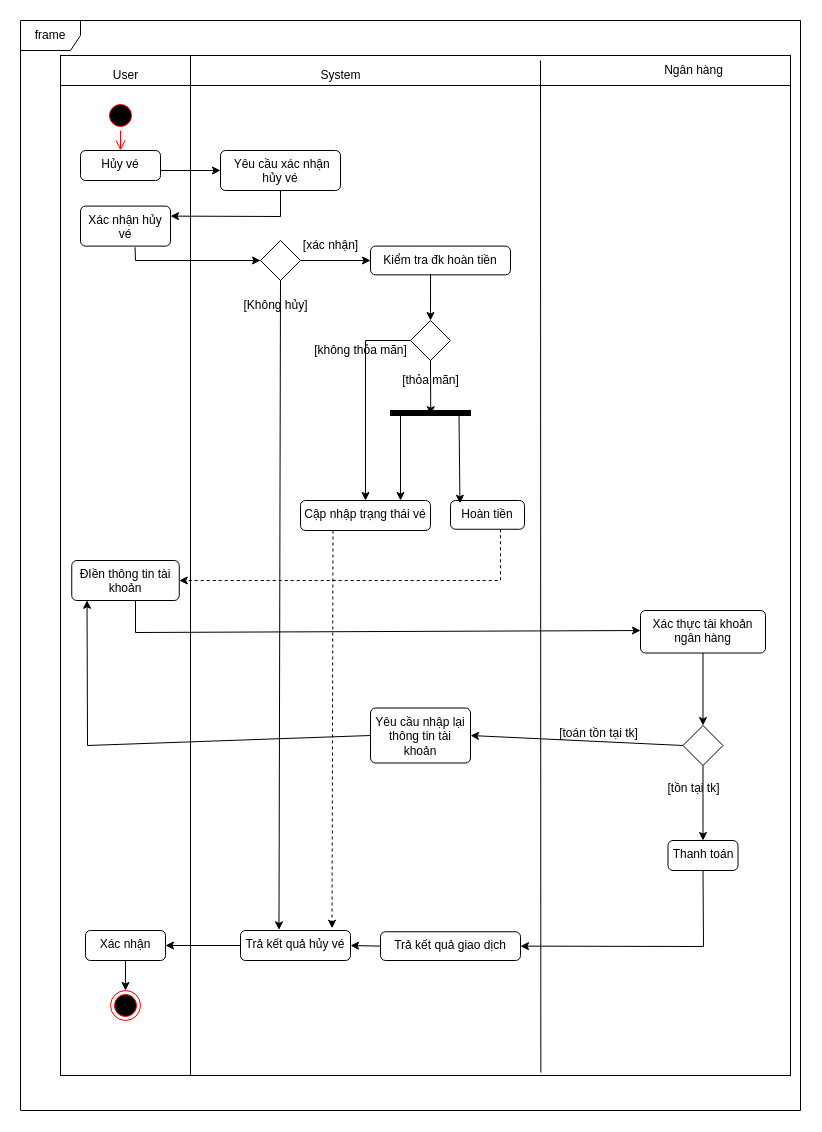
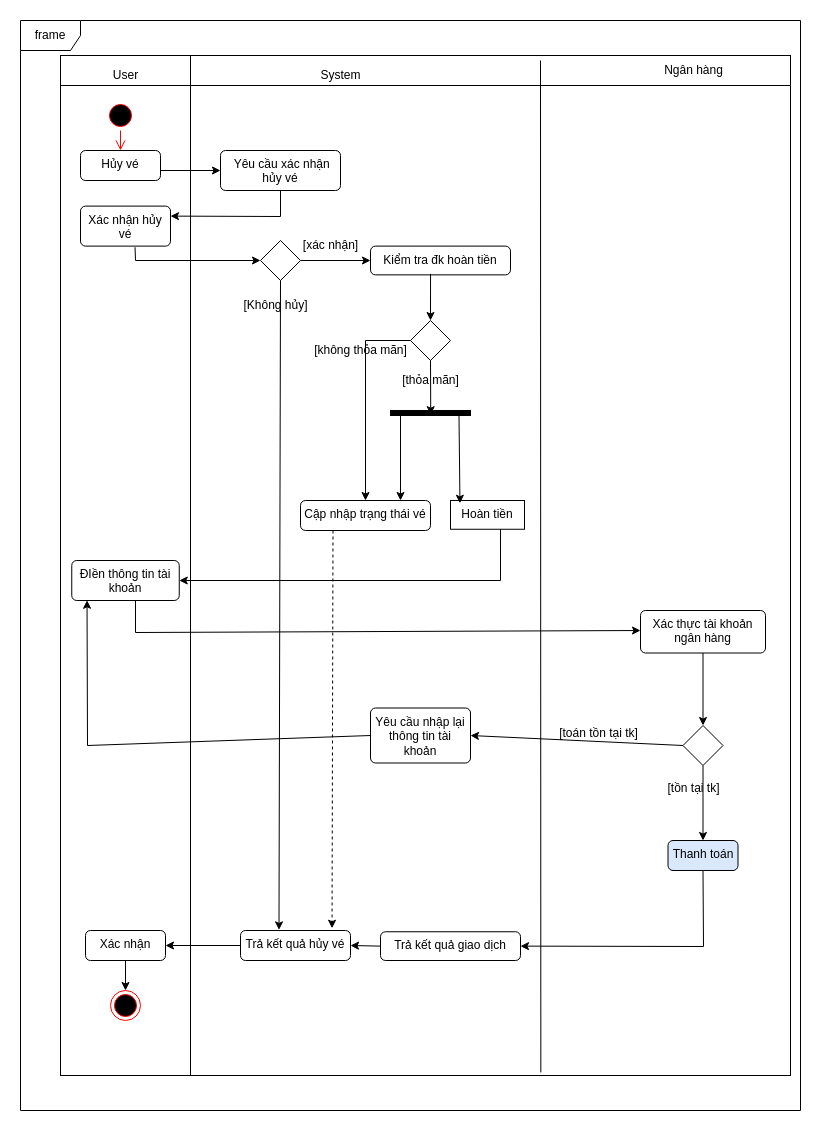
(488, 515) -> (488, 515)
(368, 581) -> (368, 581)
(703, 856) -> (703, 856)
